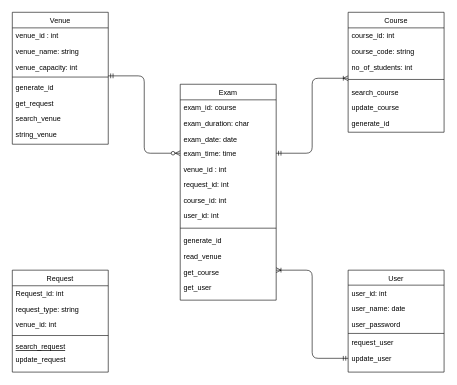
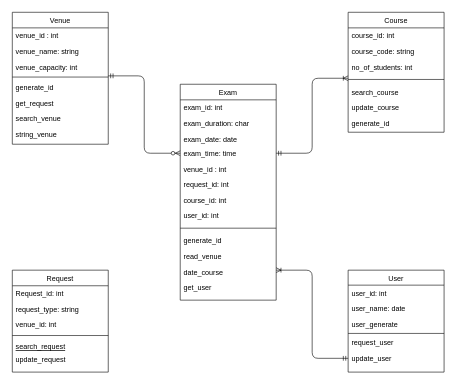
(211, 108) -> (204, 108)
(204, 272) -> (206, 272)
(378, 325) -> (378, 325)
